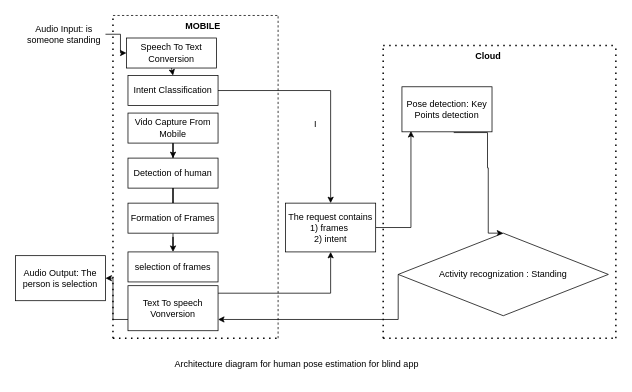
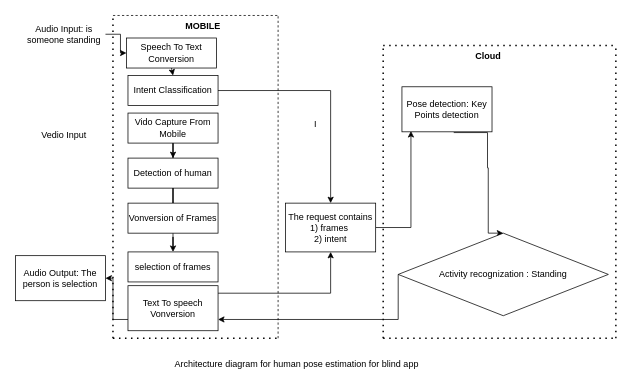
none -> (64, 135)
(173, 218) -> (173, 218)
